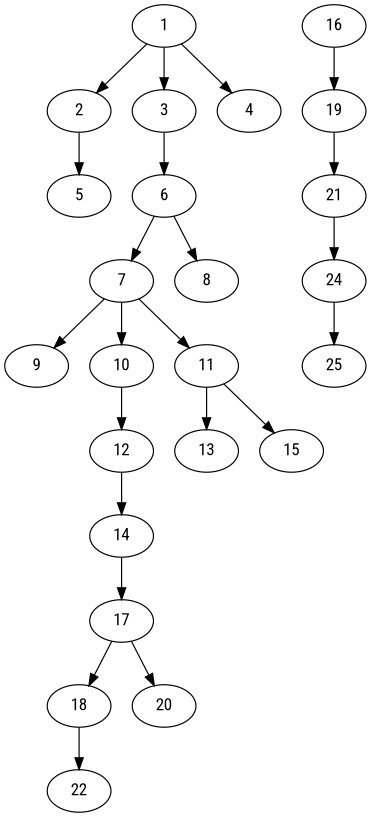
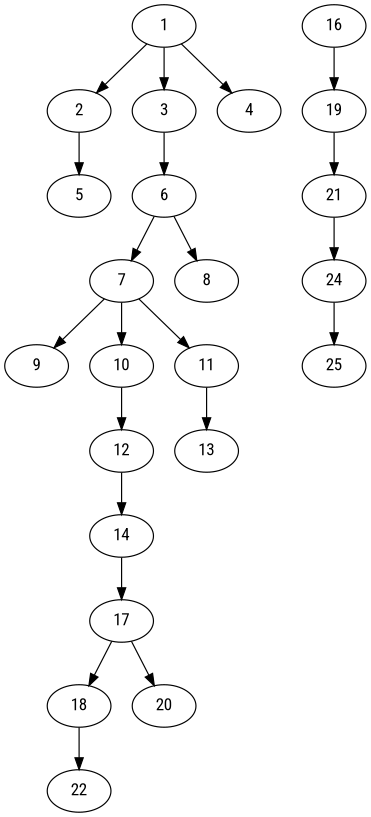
(292, 451) -> none
